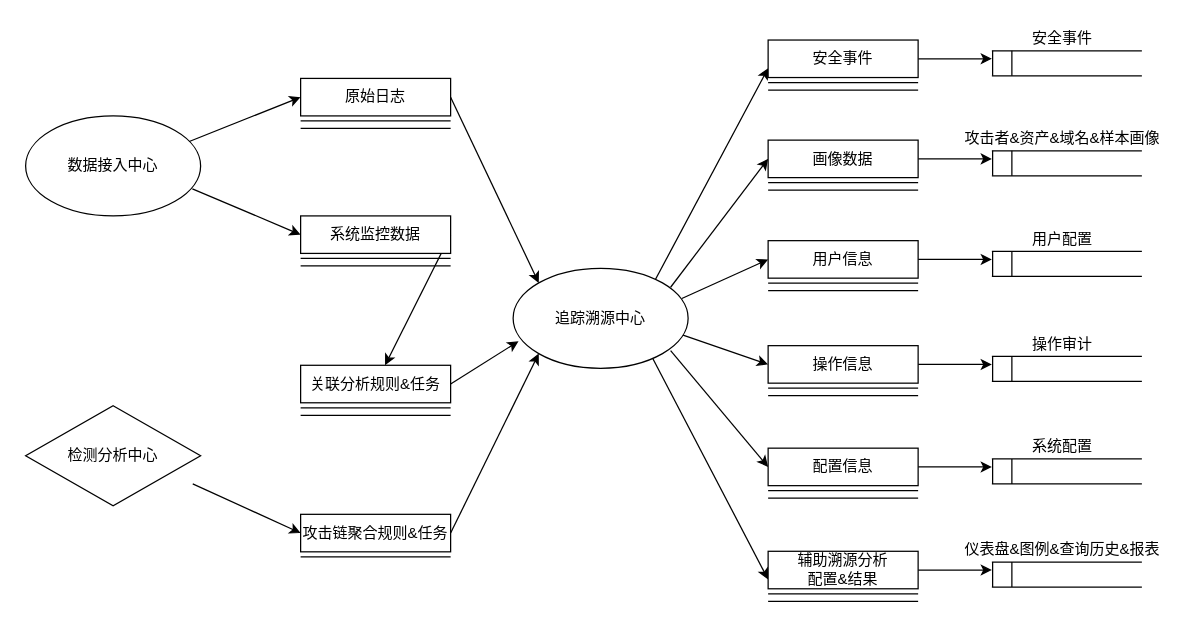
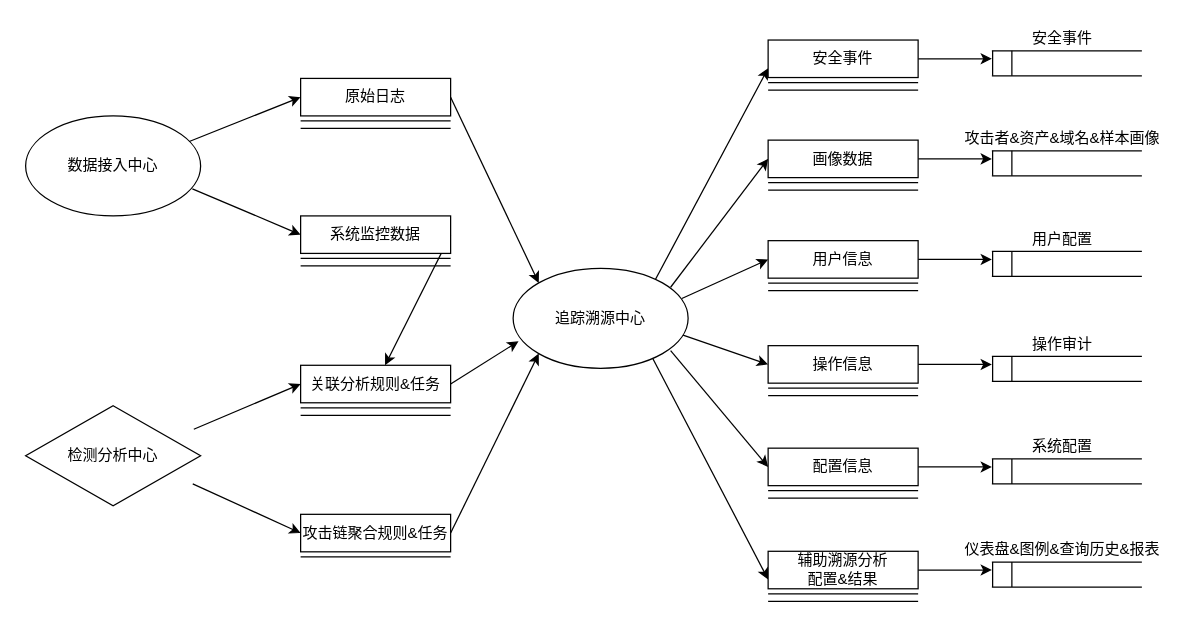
none -> (244, 408)
